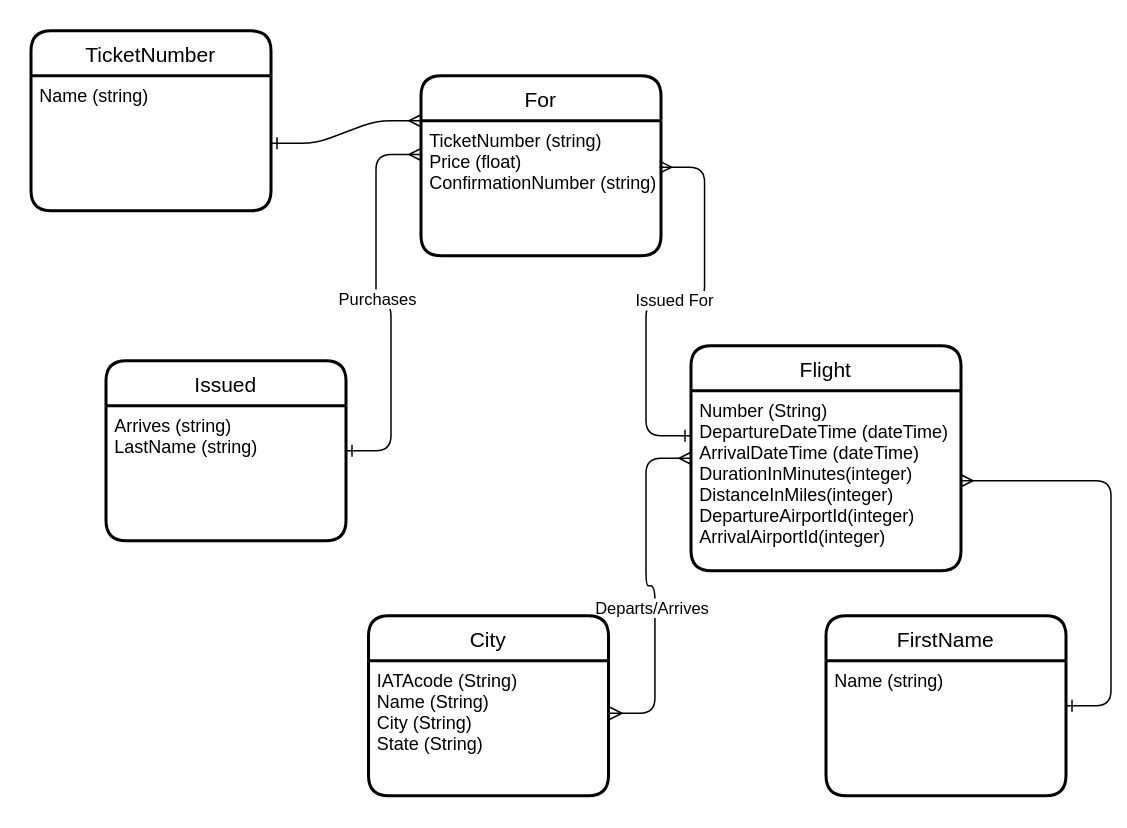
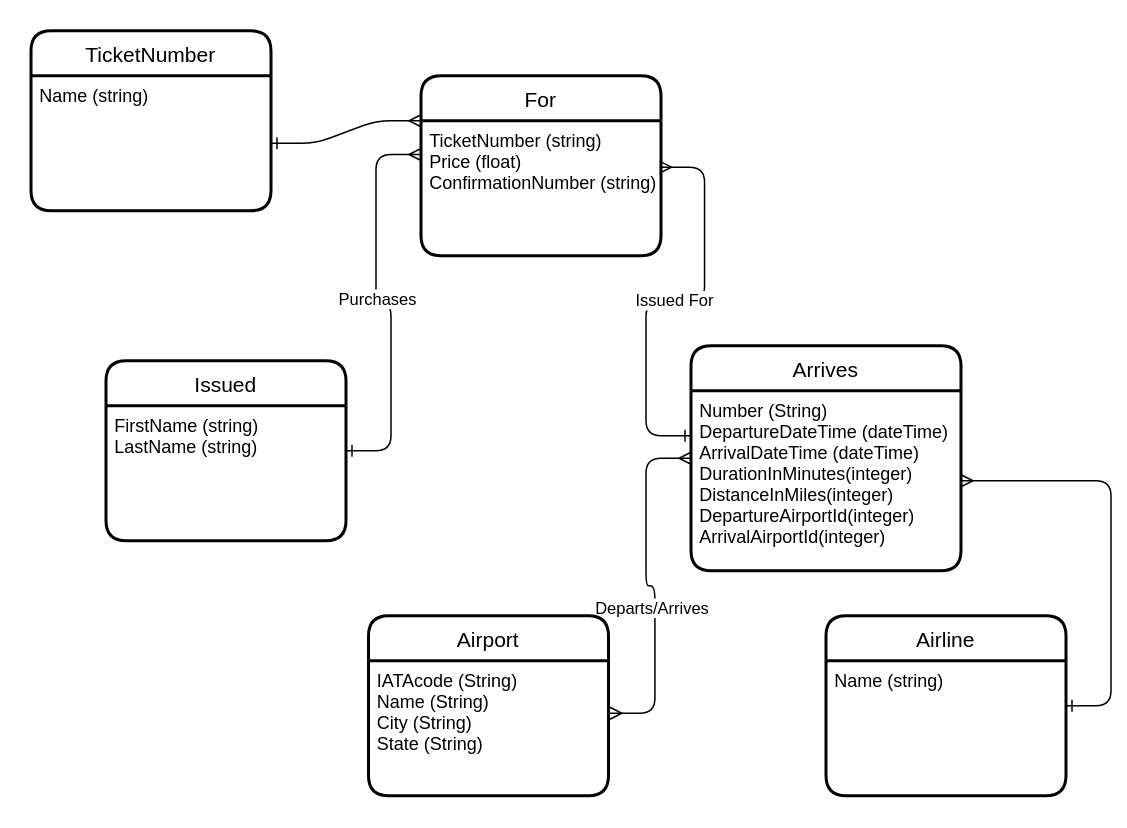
(825, 370) -> (825, 370)
(188, 426) -> (198, 426)
(488, 640) -> (488, 640)
(945, 640) -> (945, 640)
